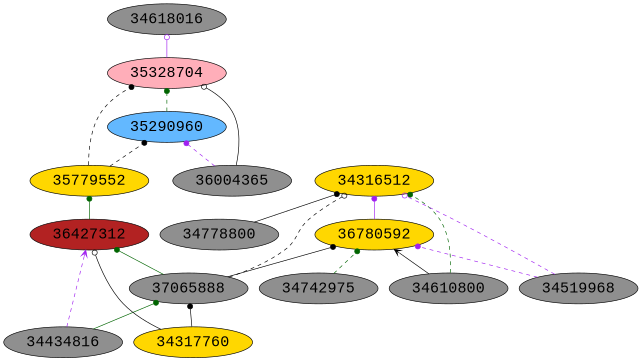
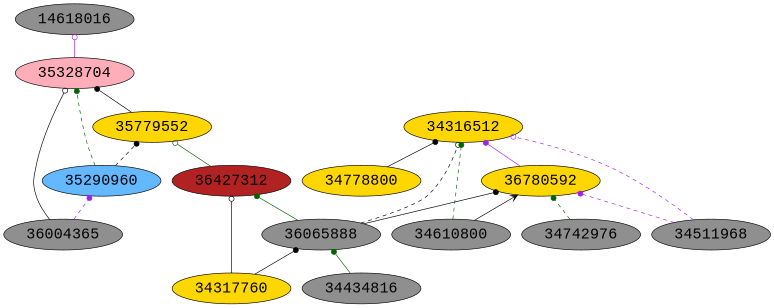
(167, 19) -> (75, 19)
(97, 120) -> (115, 101)
(126, 155) -> (125, 156)
(89, 210) -> (194, 155)
(219, 235) -> (362, 181)
(189, 288) -> (321, 235)
(319, 288) -> (581, 235)
(579, 288) -> (711, 235)
(75, 292) -> none
